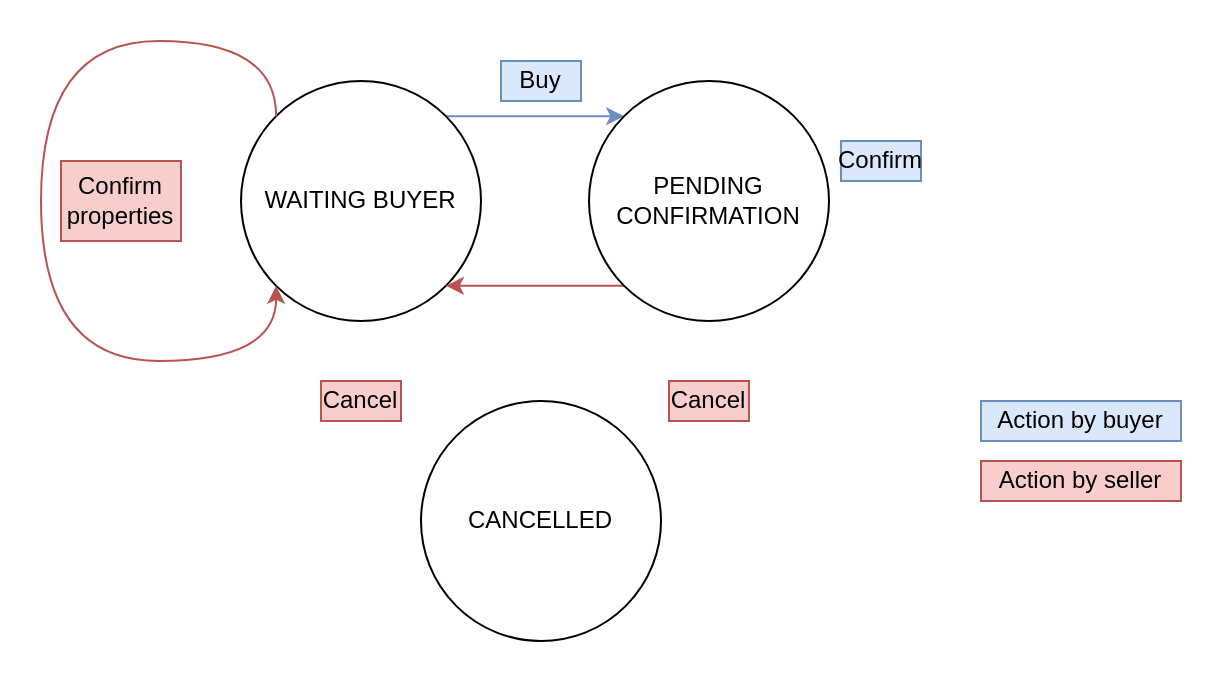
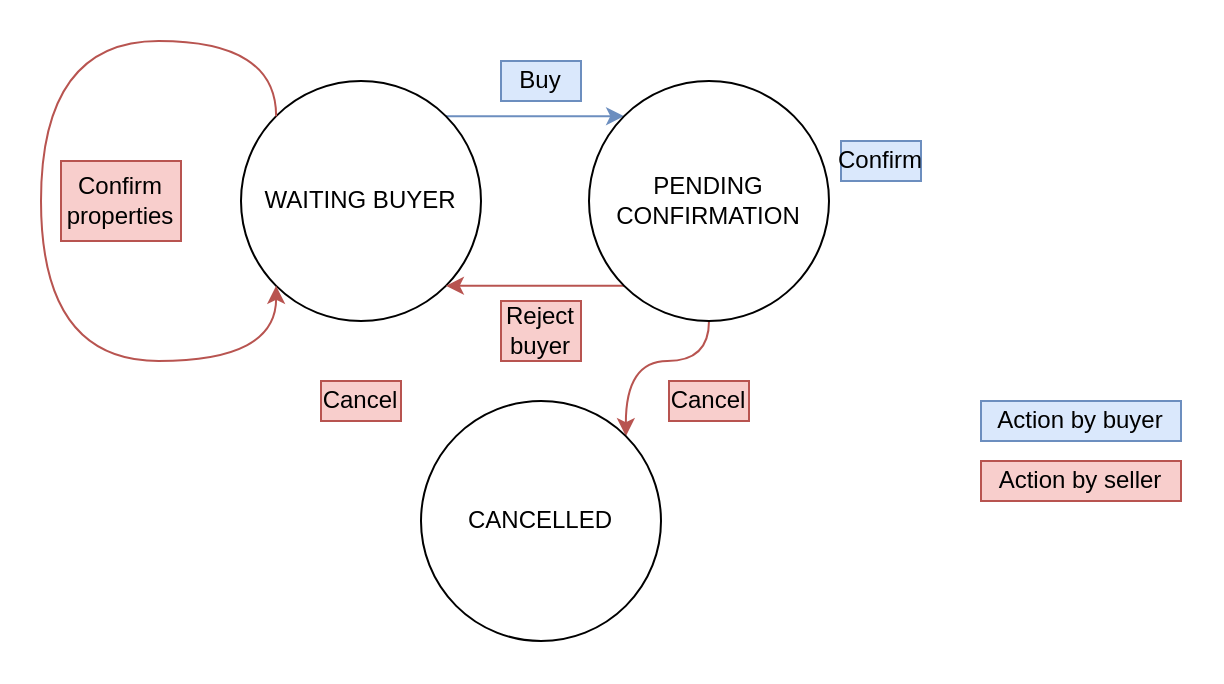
none -> (541, 331)
none -> (657, 362)
